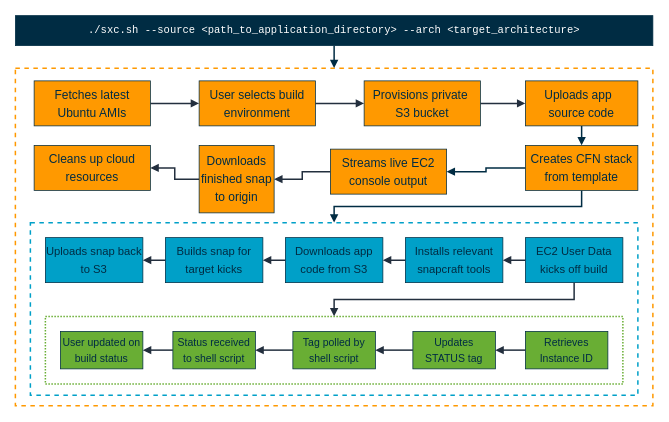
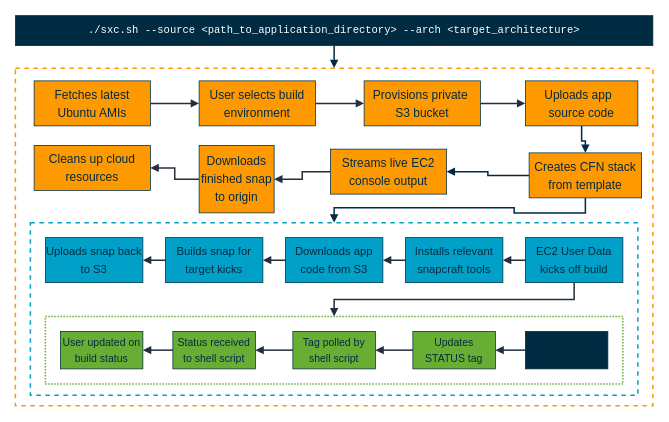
(582, 168) -> (585, 175)
(567, 350) -> (567, 350)
